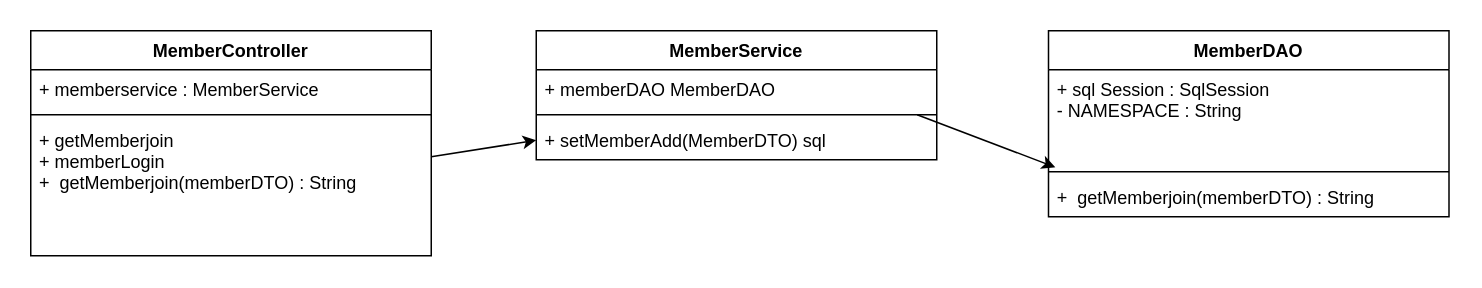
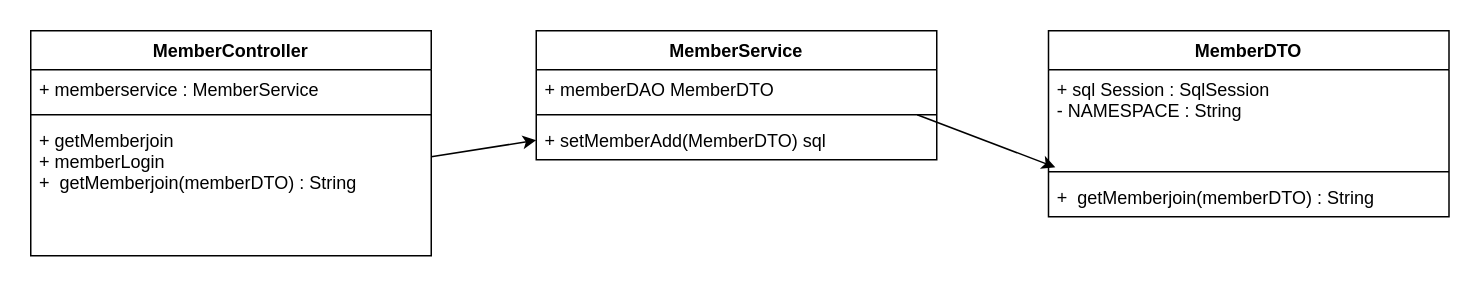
(1248, 51) -> (1248, 51)
(646, 90) -> (646, 90)
